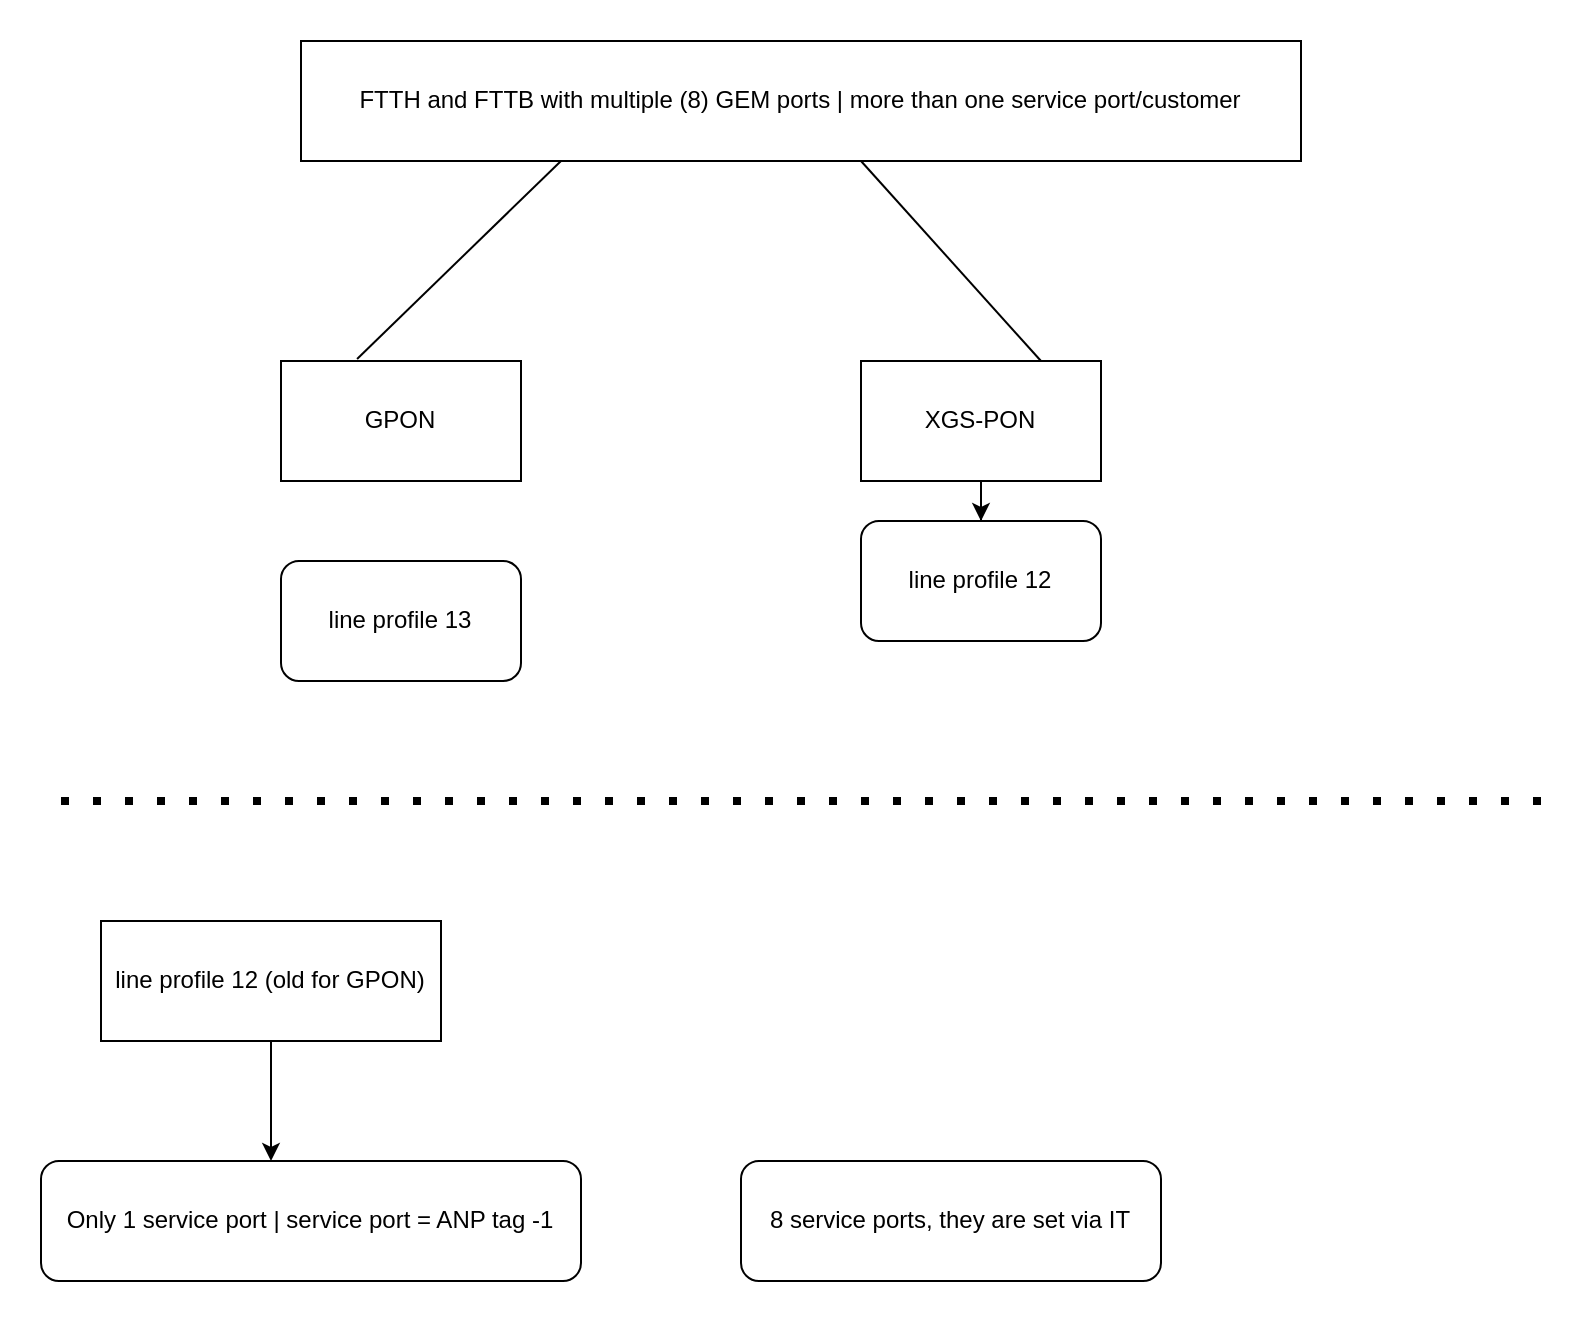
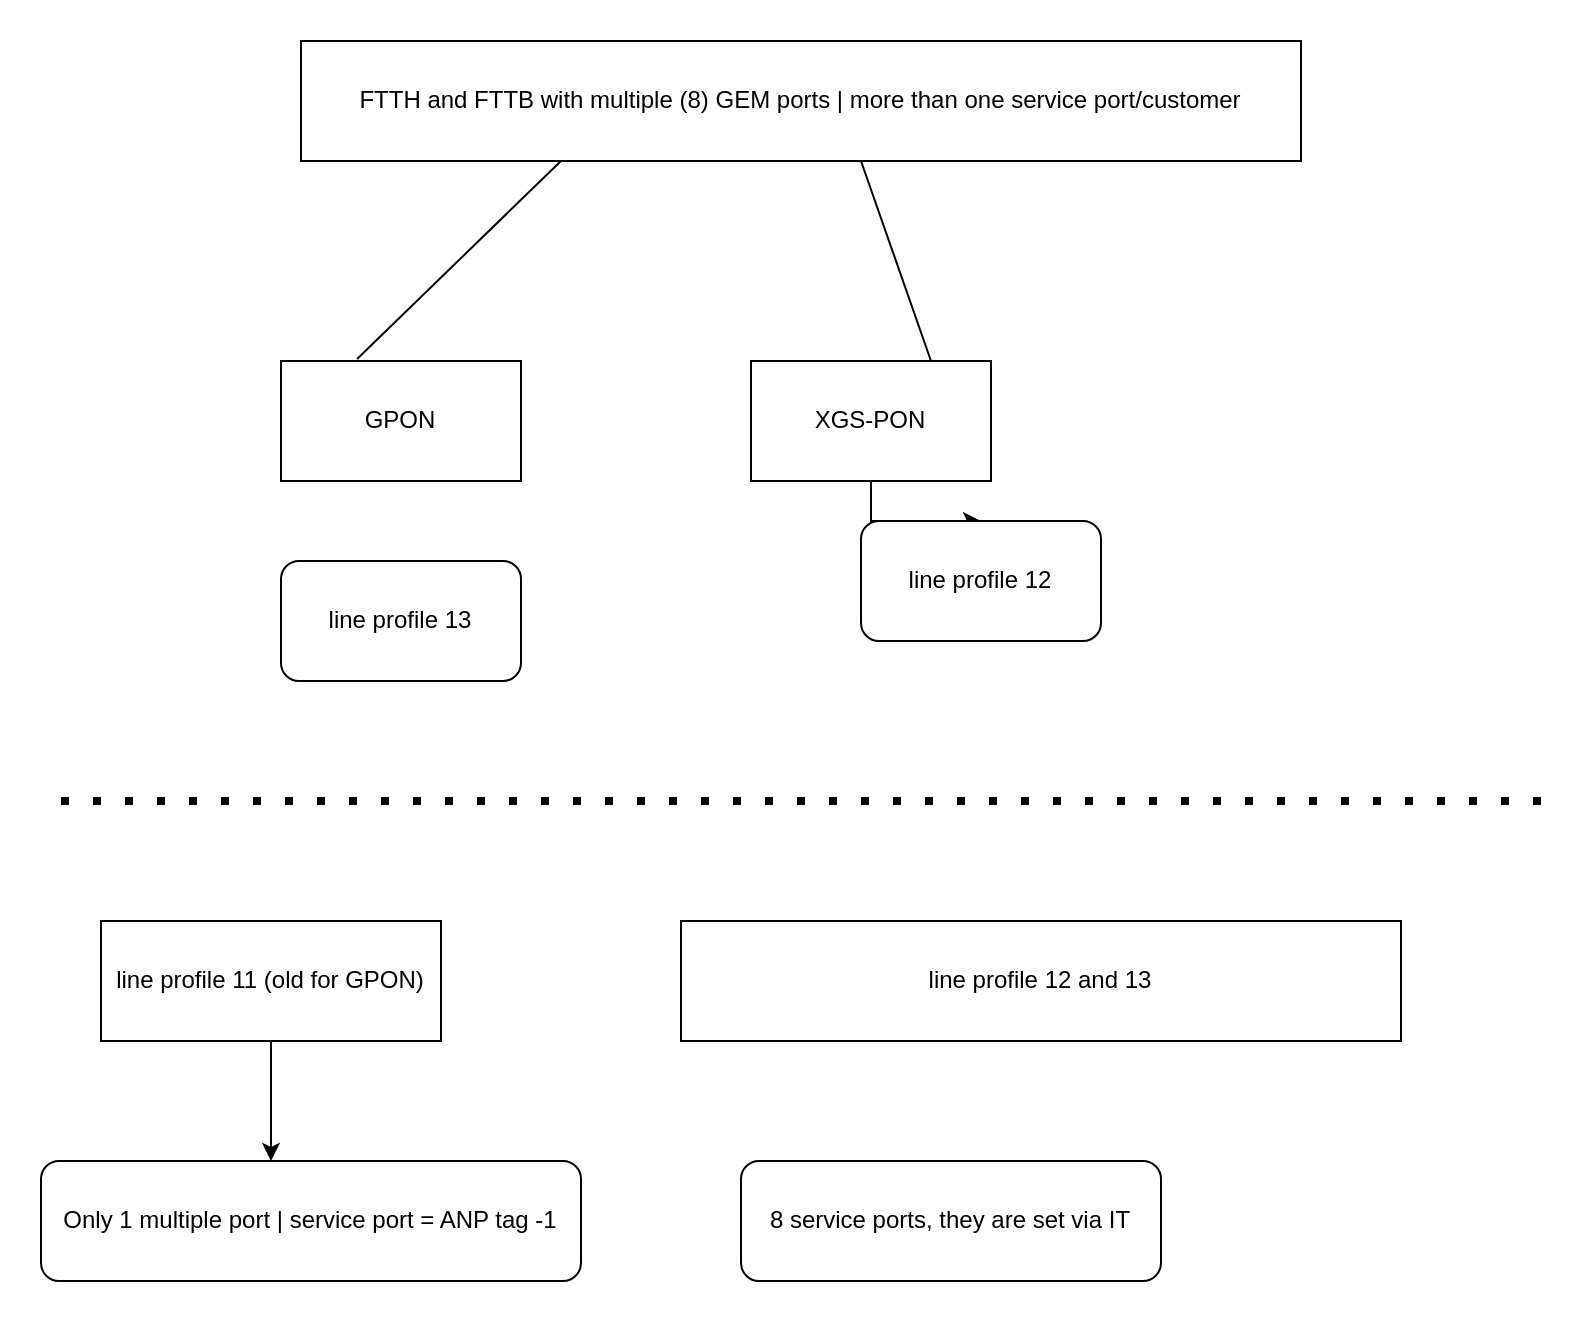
(981, 421) -> (871, 421)
(271, 981) -> (271, 981)
none -> (1041, 981)
(311, 1221) -> (311, 1221)
